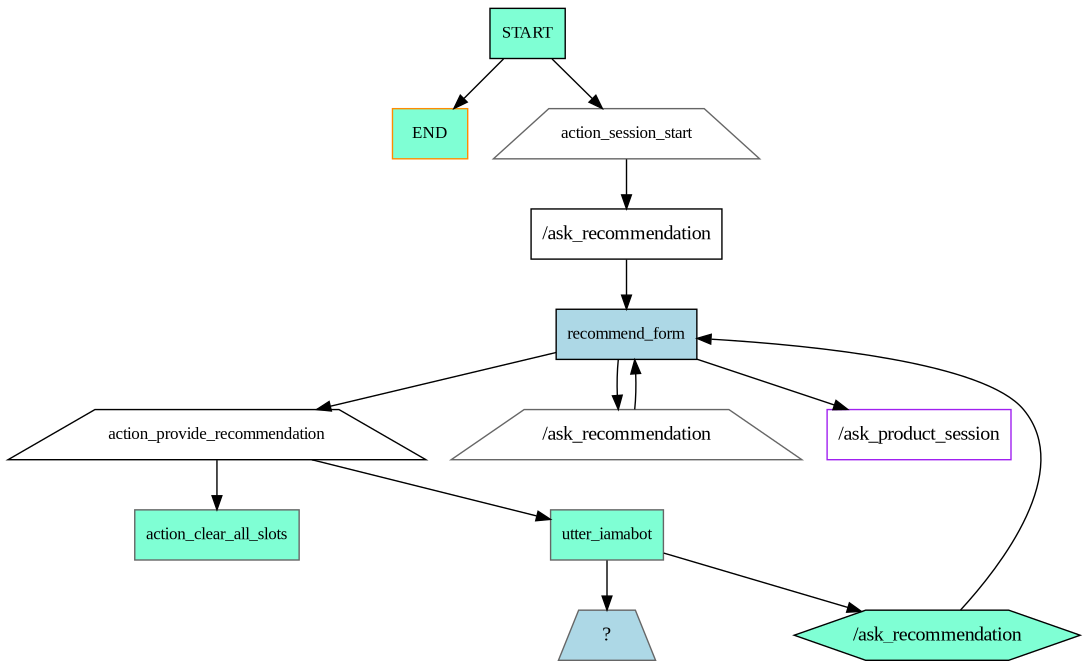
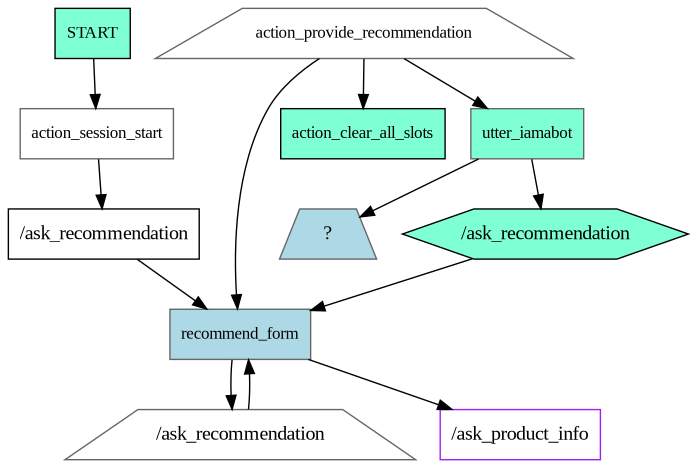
(430, 134) -> none
(627, 134) -> (97, 134)
(627, 334) -> (240, 334)
(443, 379) -> (247, 164)
(217, 435) -> (364, 33)
(919, 435) -> (520, 435)
(217, 535) -> (363, 134)
